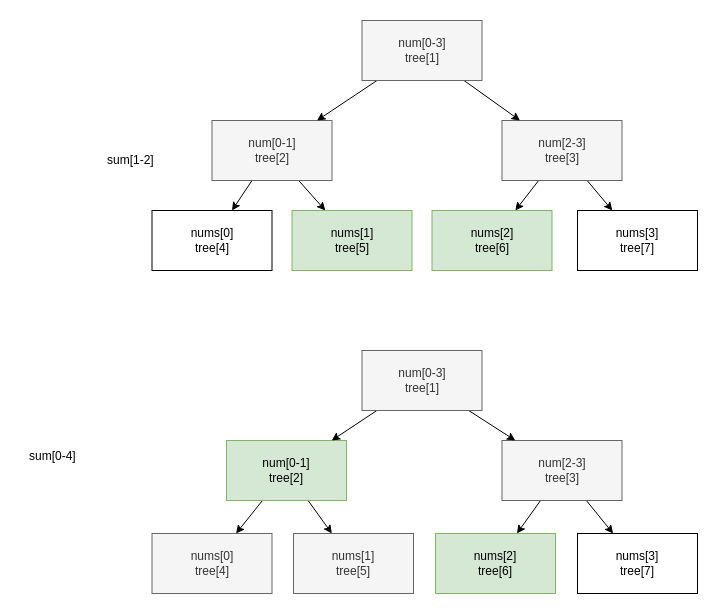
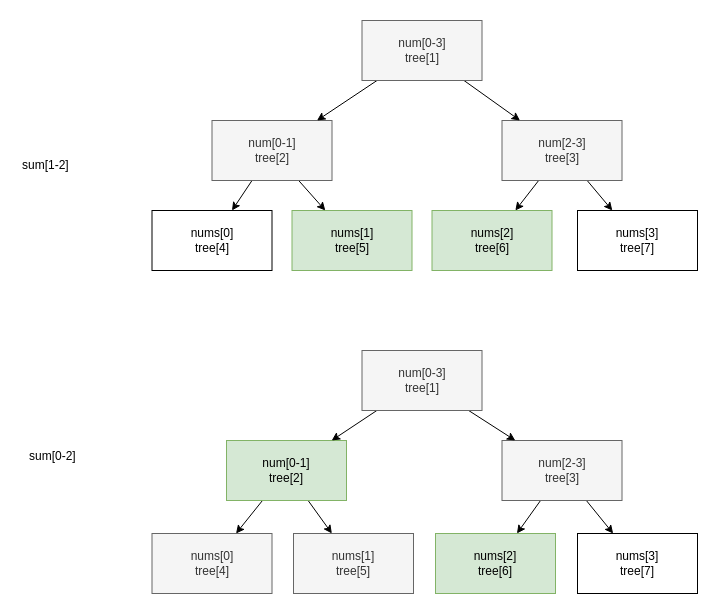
(136, 161) -> (51, 166)
(56, 457) -> (56, 457)
